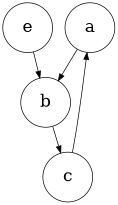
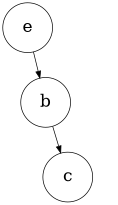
(90, 28) -> none
